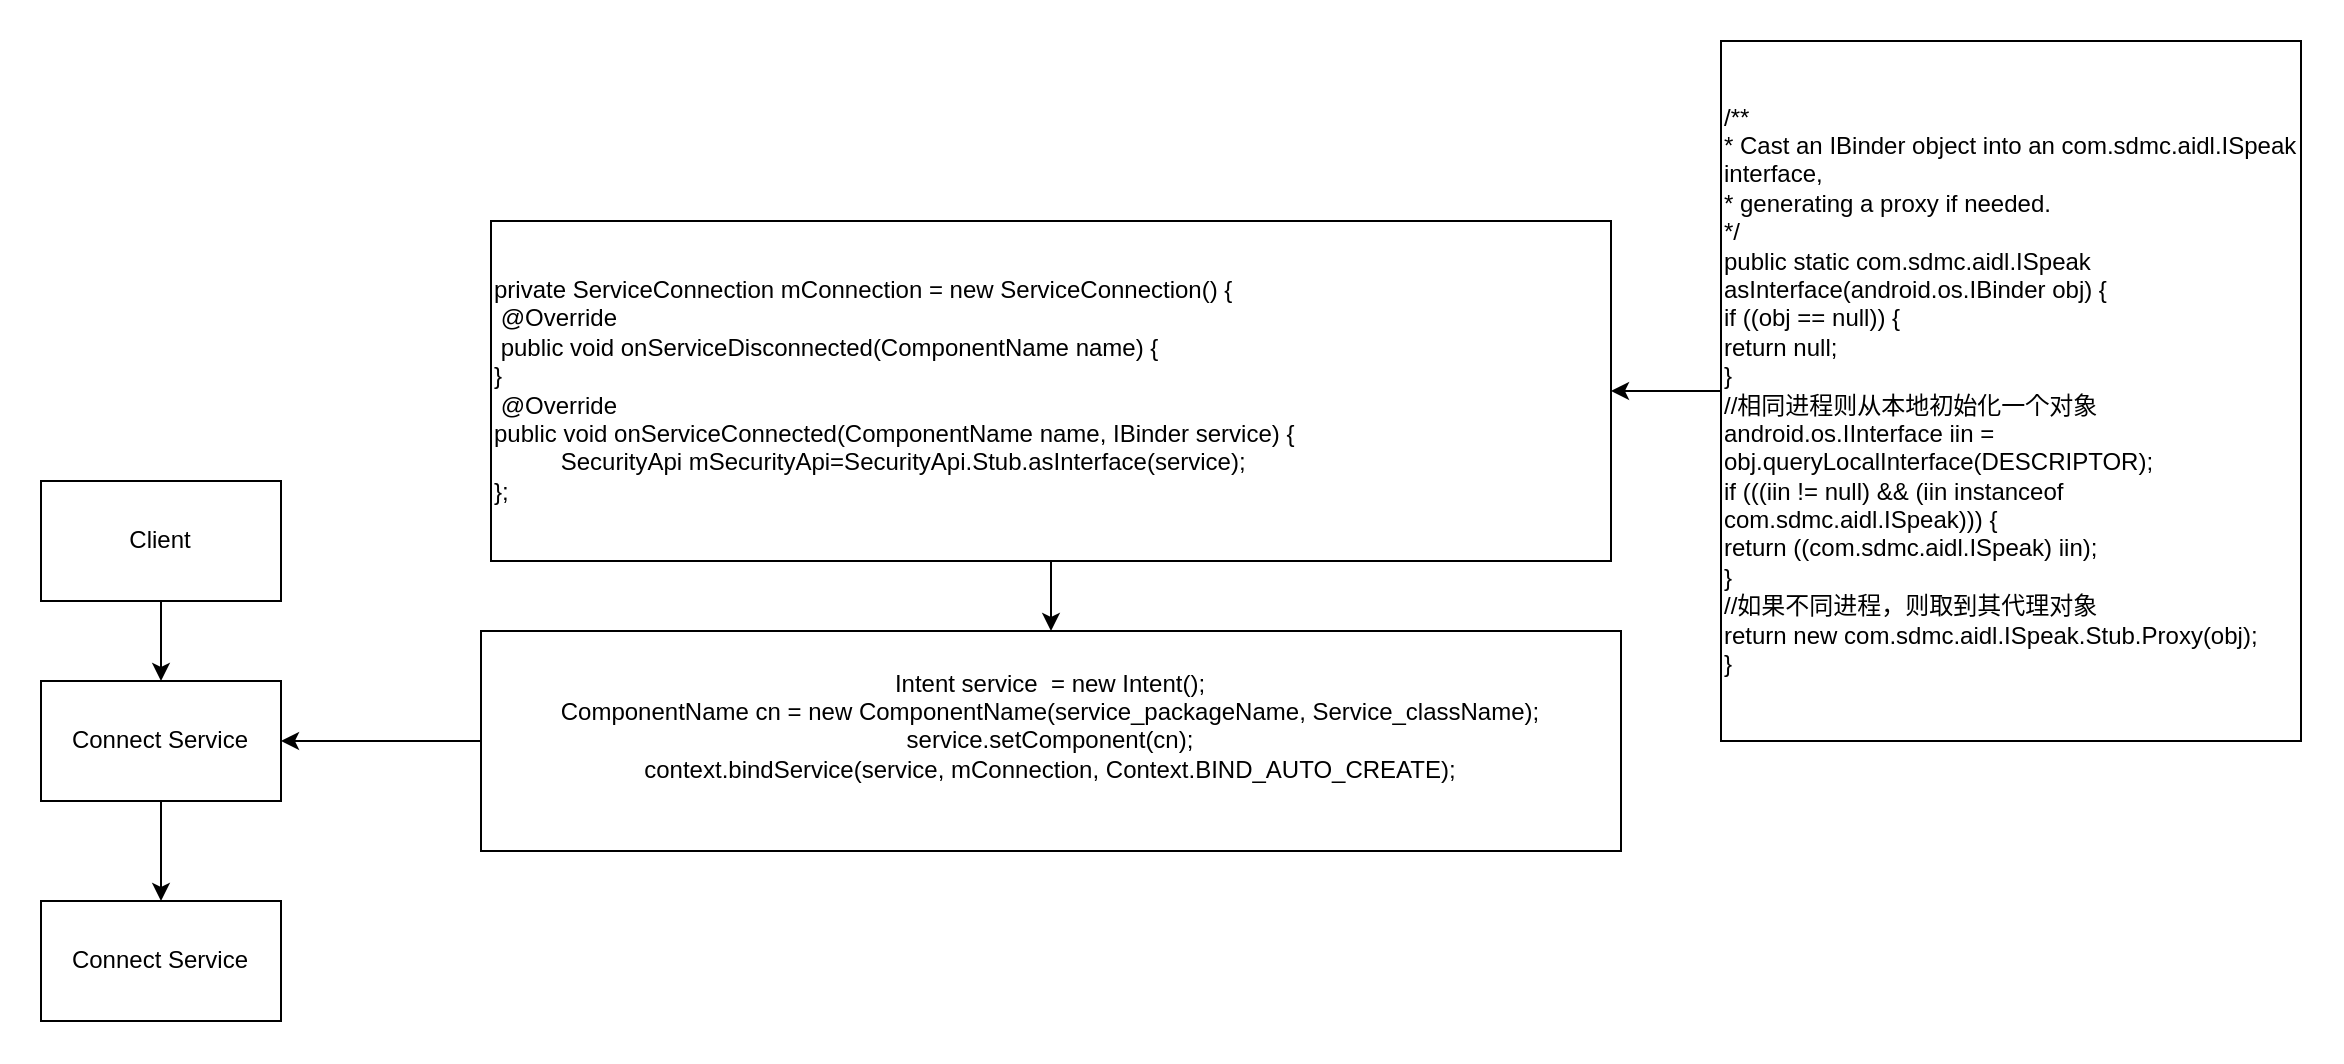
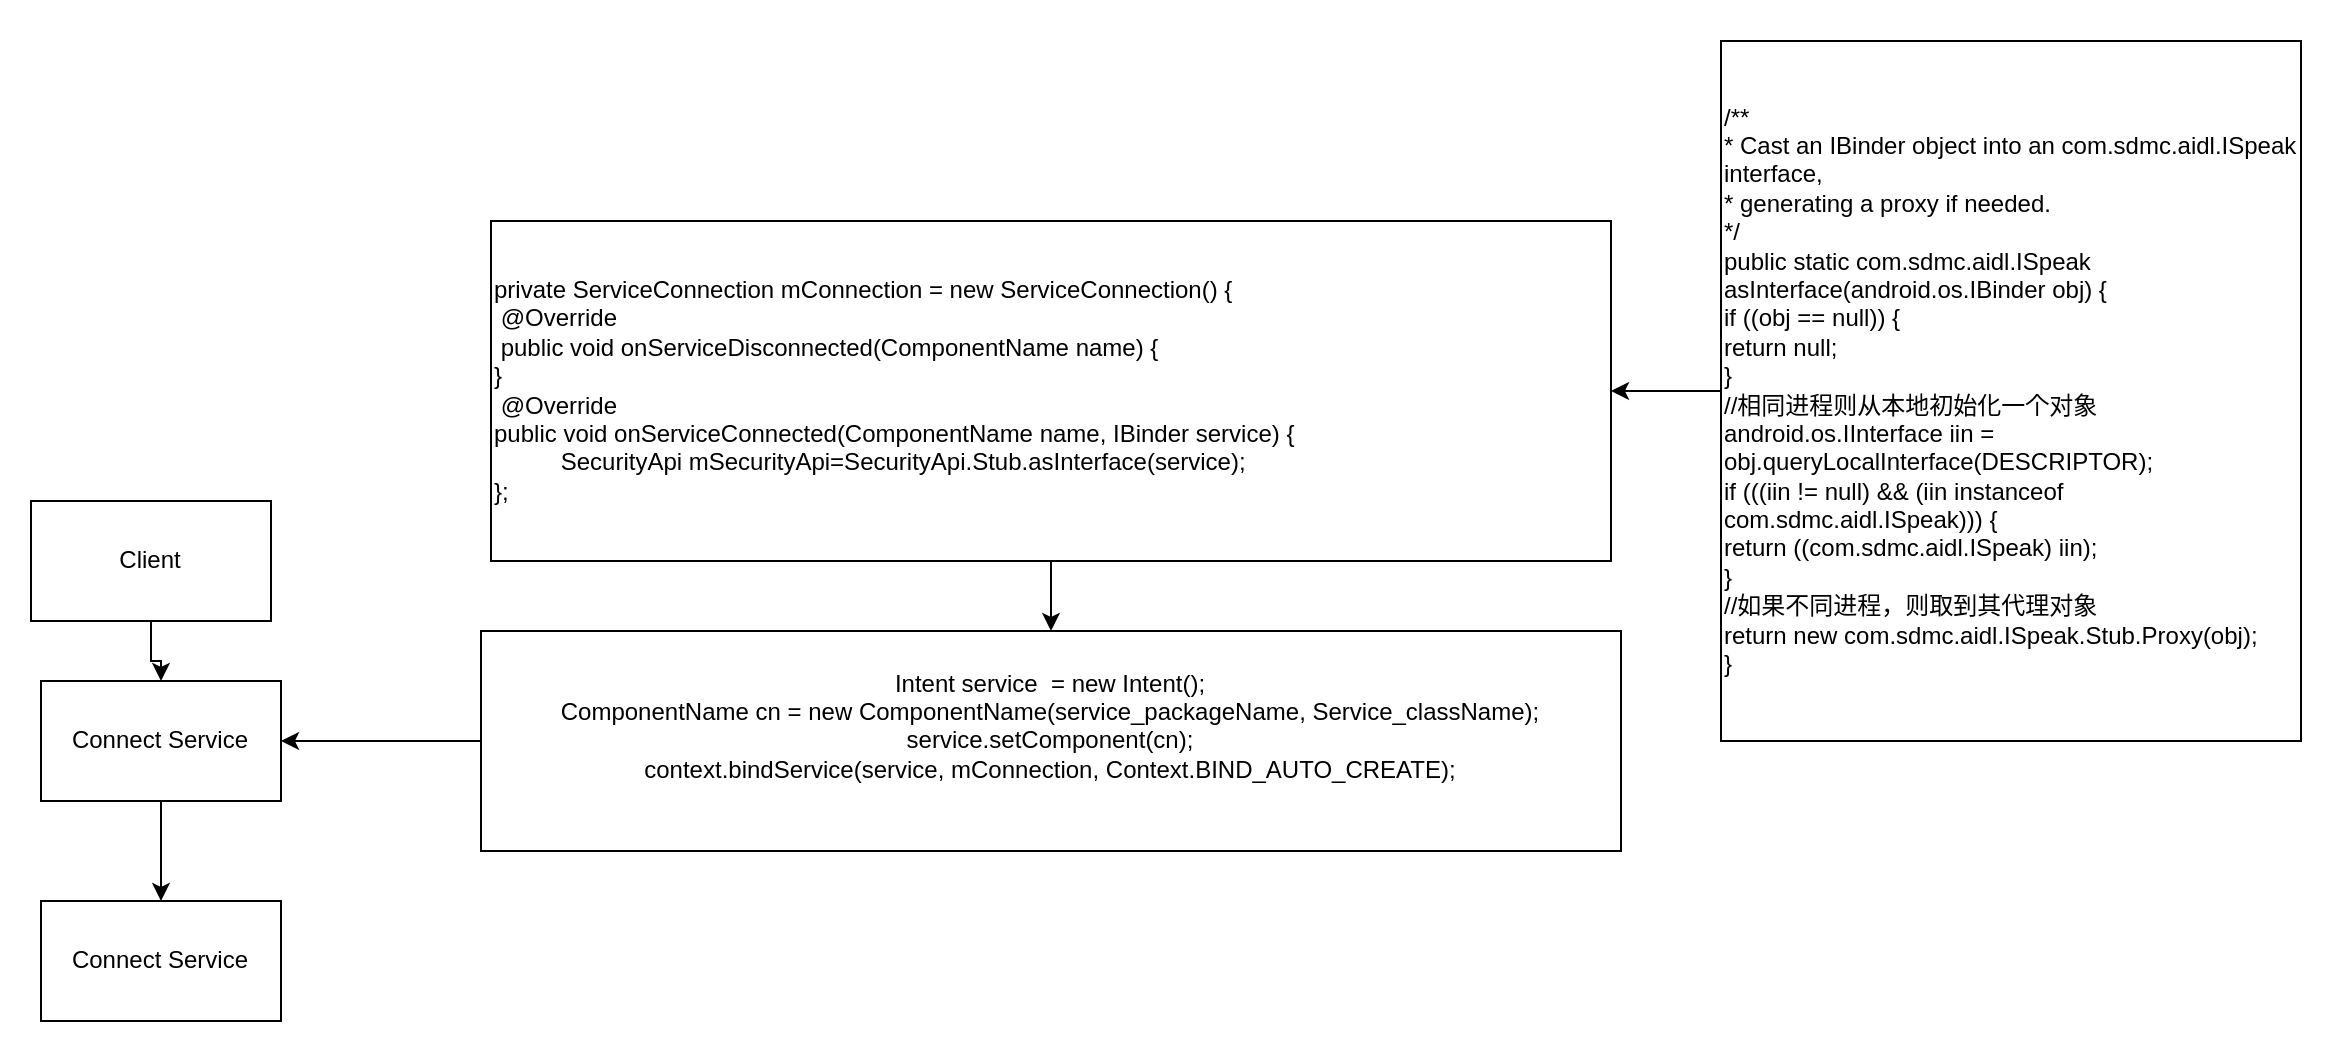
(161, 541) -> (151, 561)
